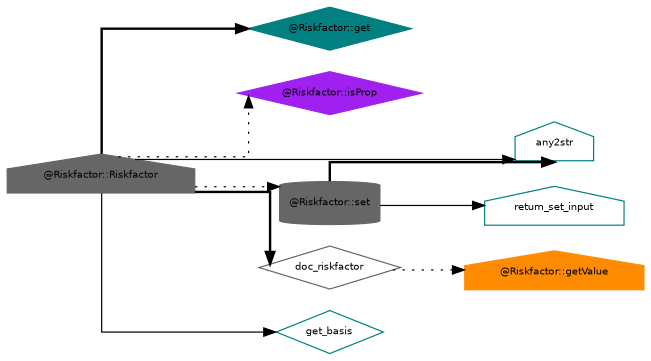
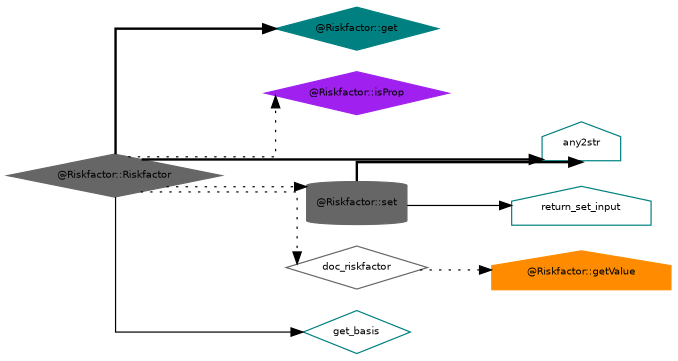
(319, 159) -> (336, 159)
(101, 176) -> (114, 176)
(270, 194) -> (297, 198)
